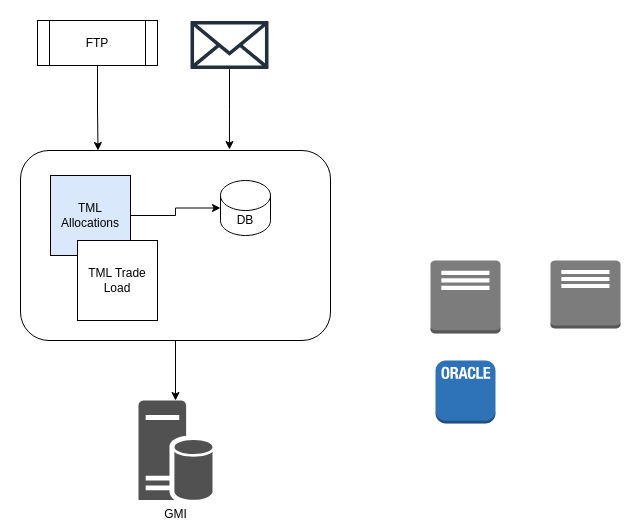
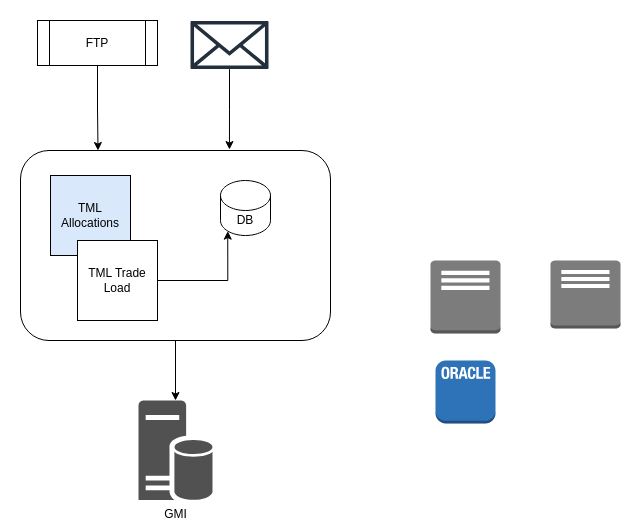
(176, 216) -> none
none -> (214, 281)
